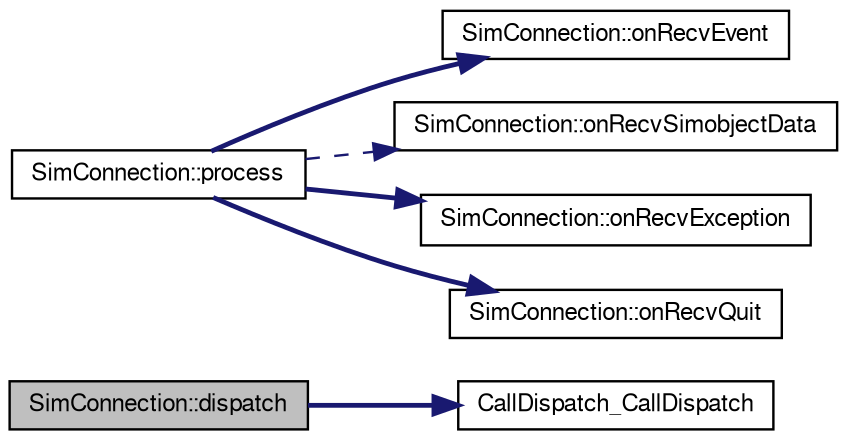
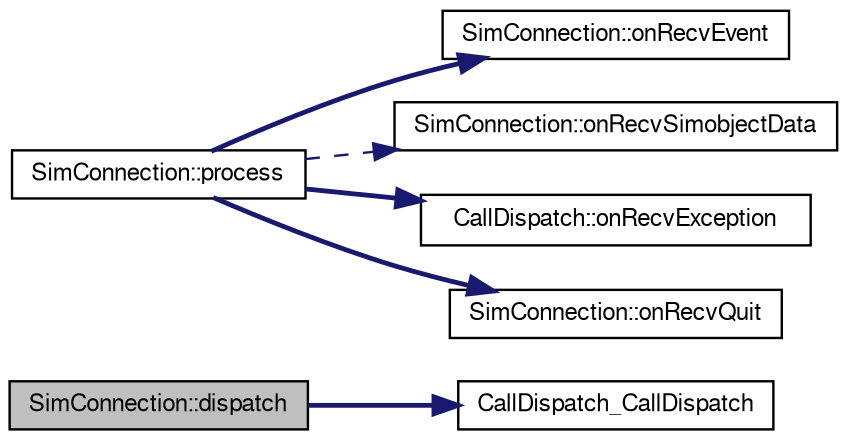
(616, 220) -> (616, 220)
